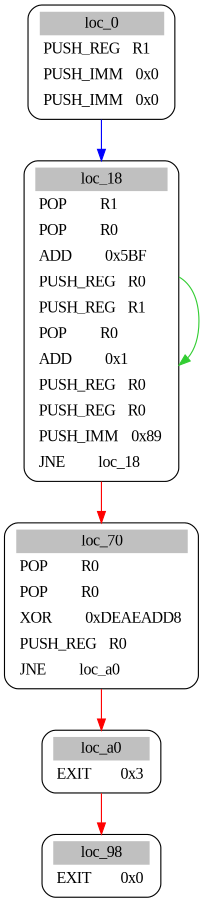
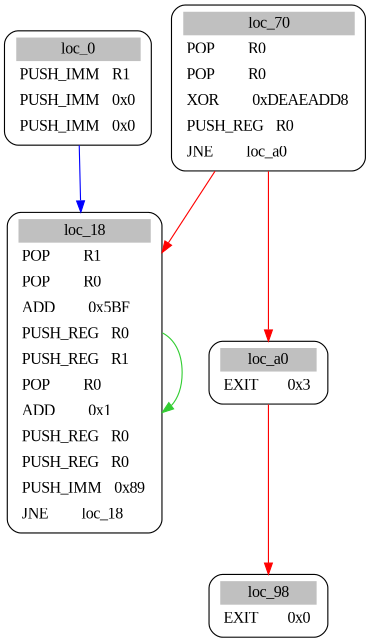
(97, 49) -> (75, 75)
(101, 496) -> (192, 207)
